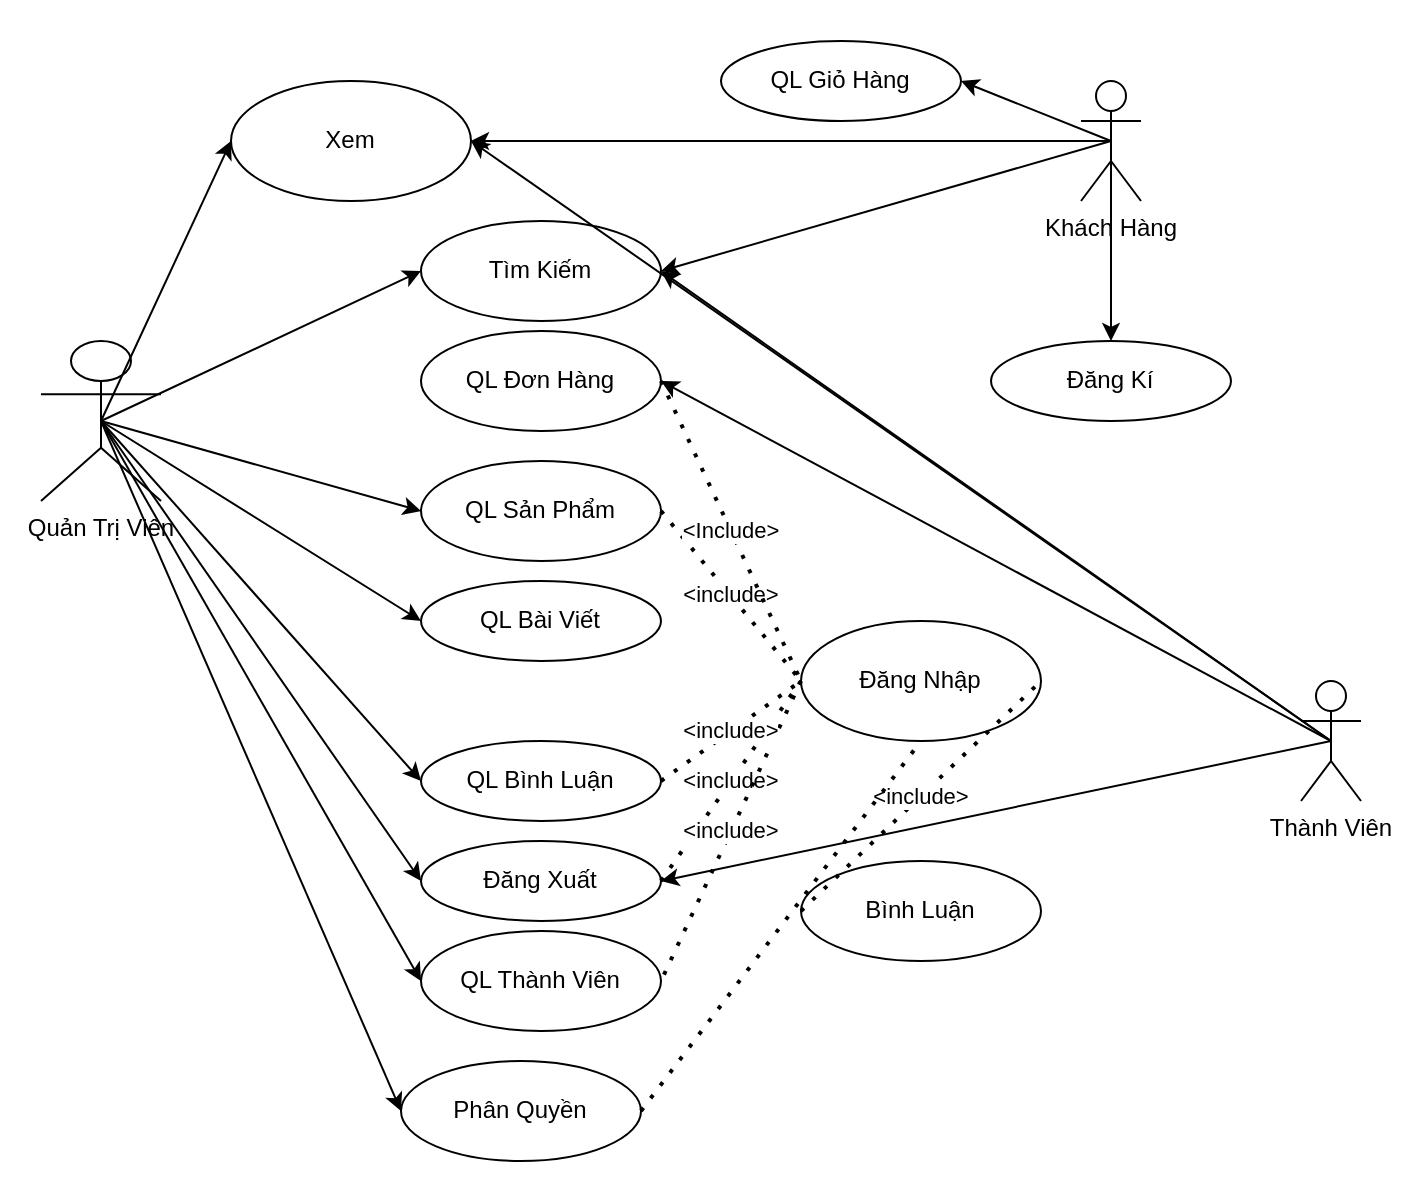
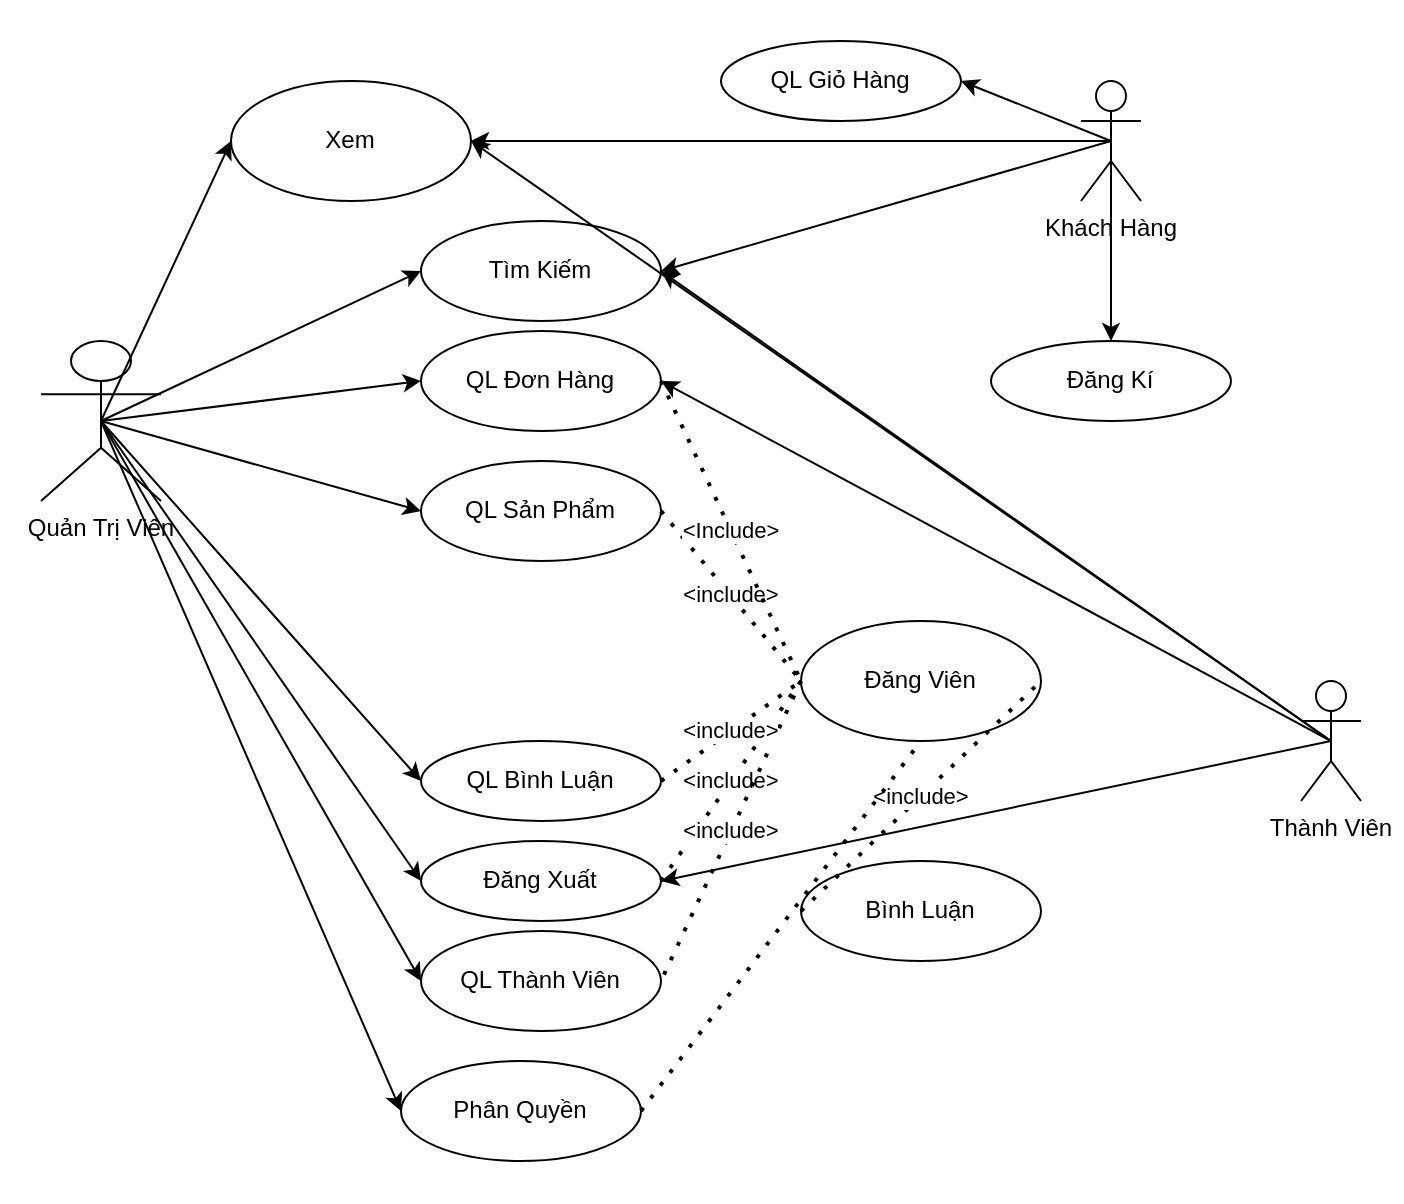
none -> (274, 399)
(260, 520) -> none
(541, 621) -> none
(921, 681) -> (921, 681)
